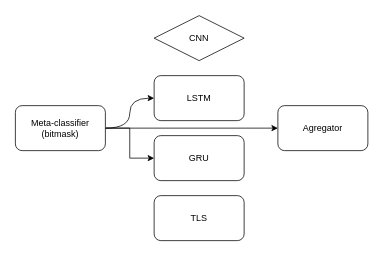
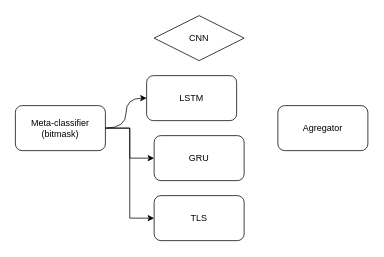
(199, 98) -> (192, 98)
(271, 128) -> (130, 189)
